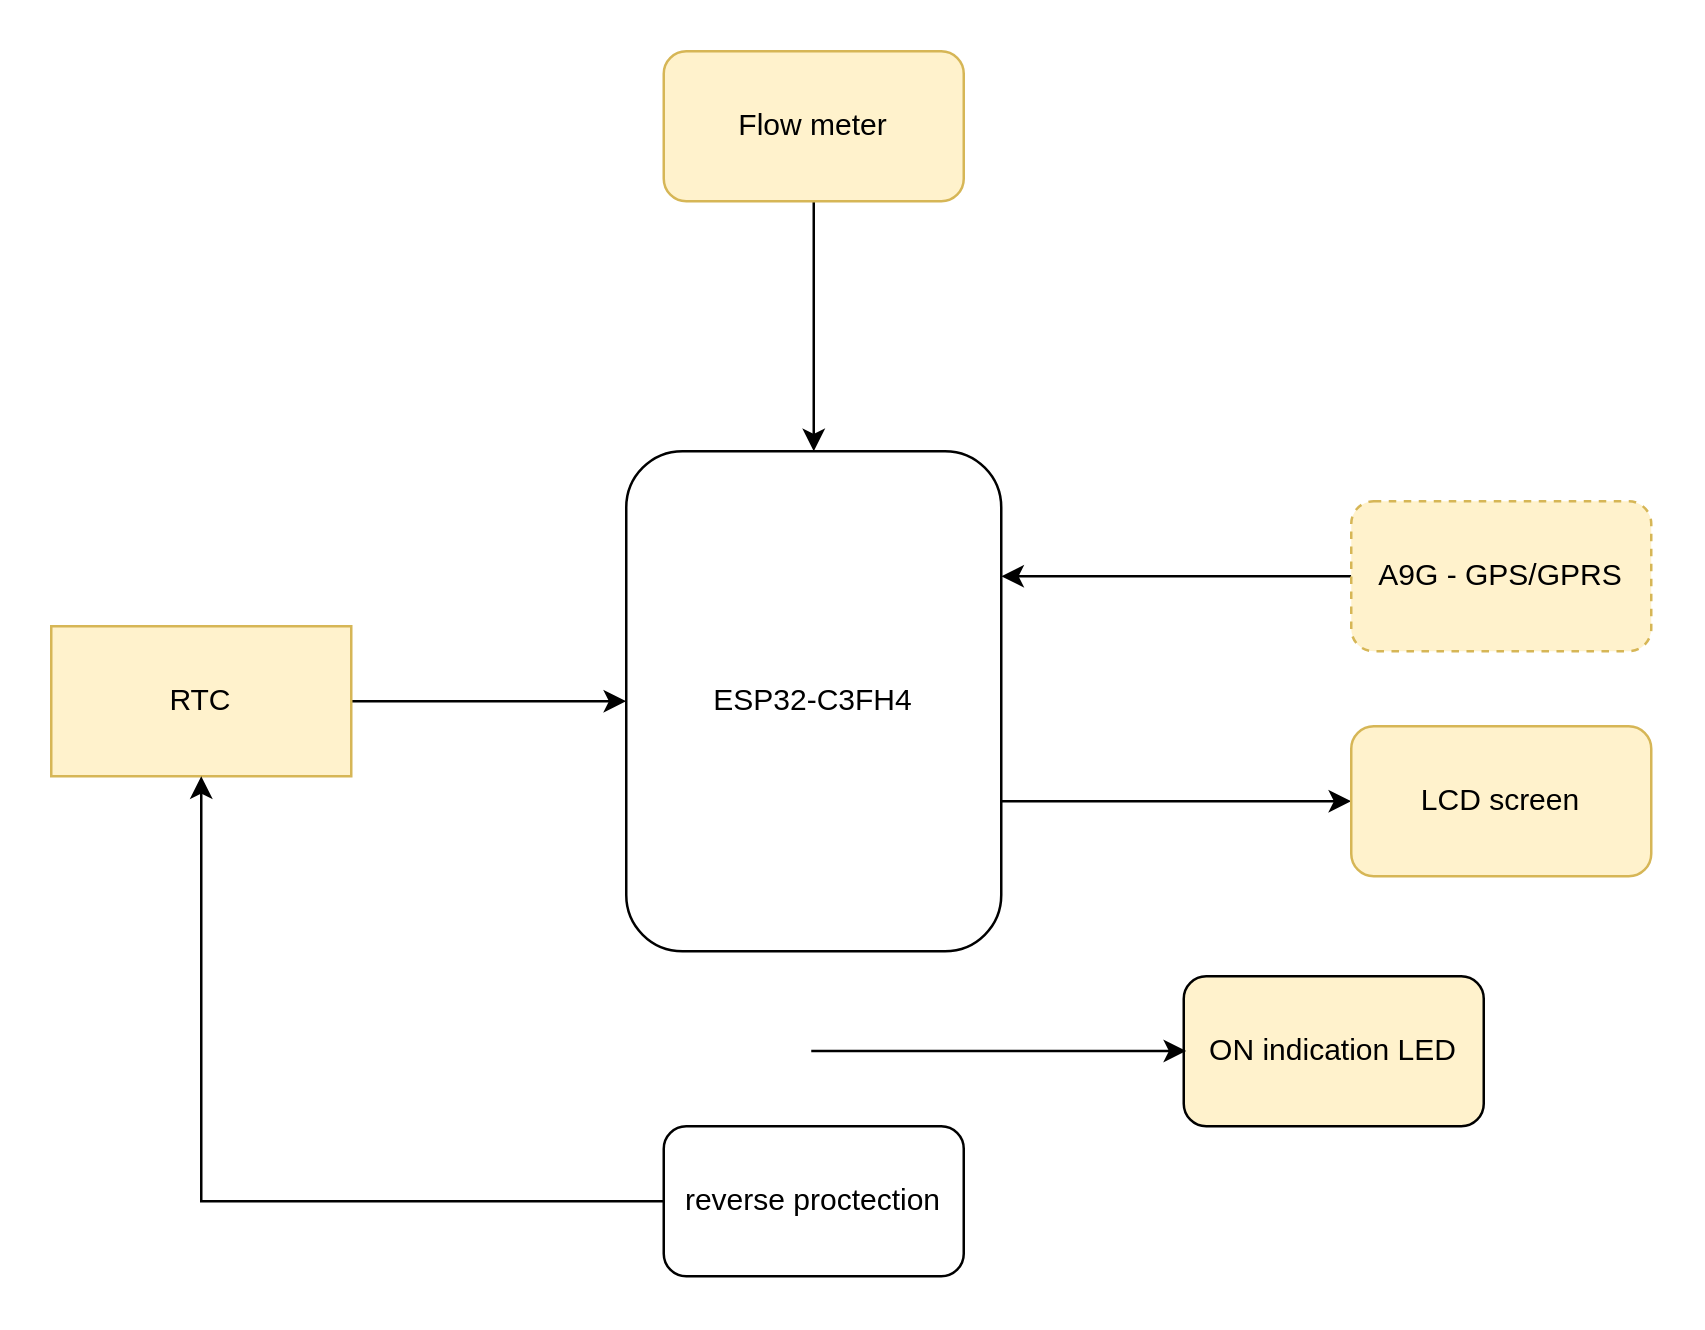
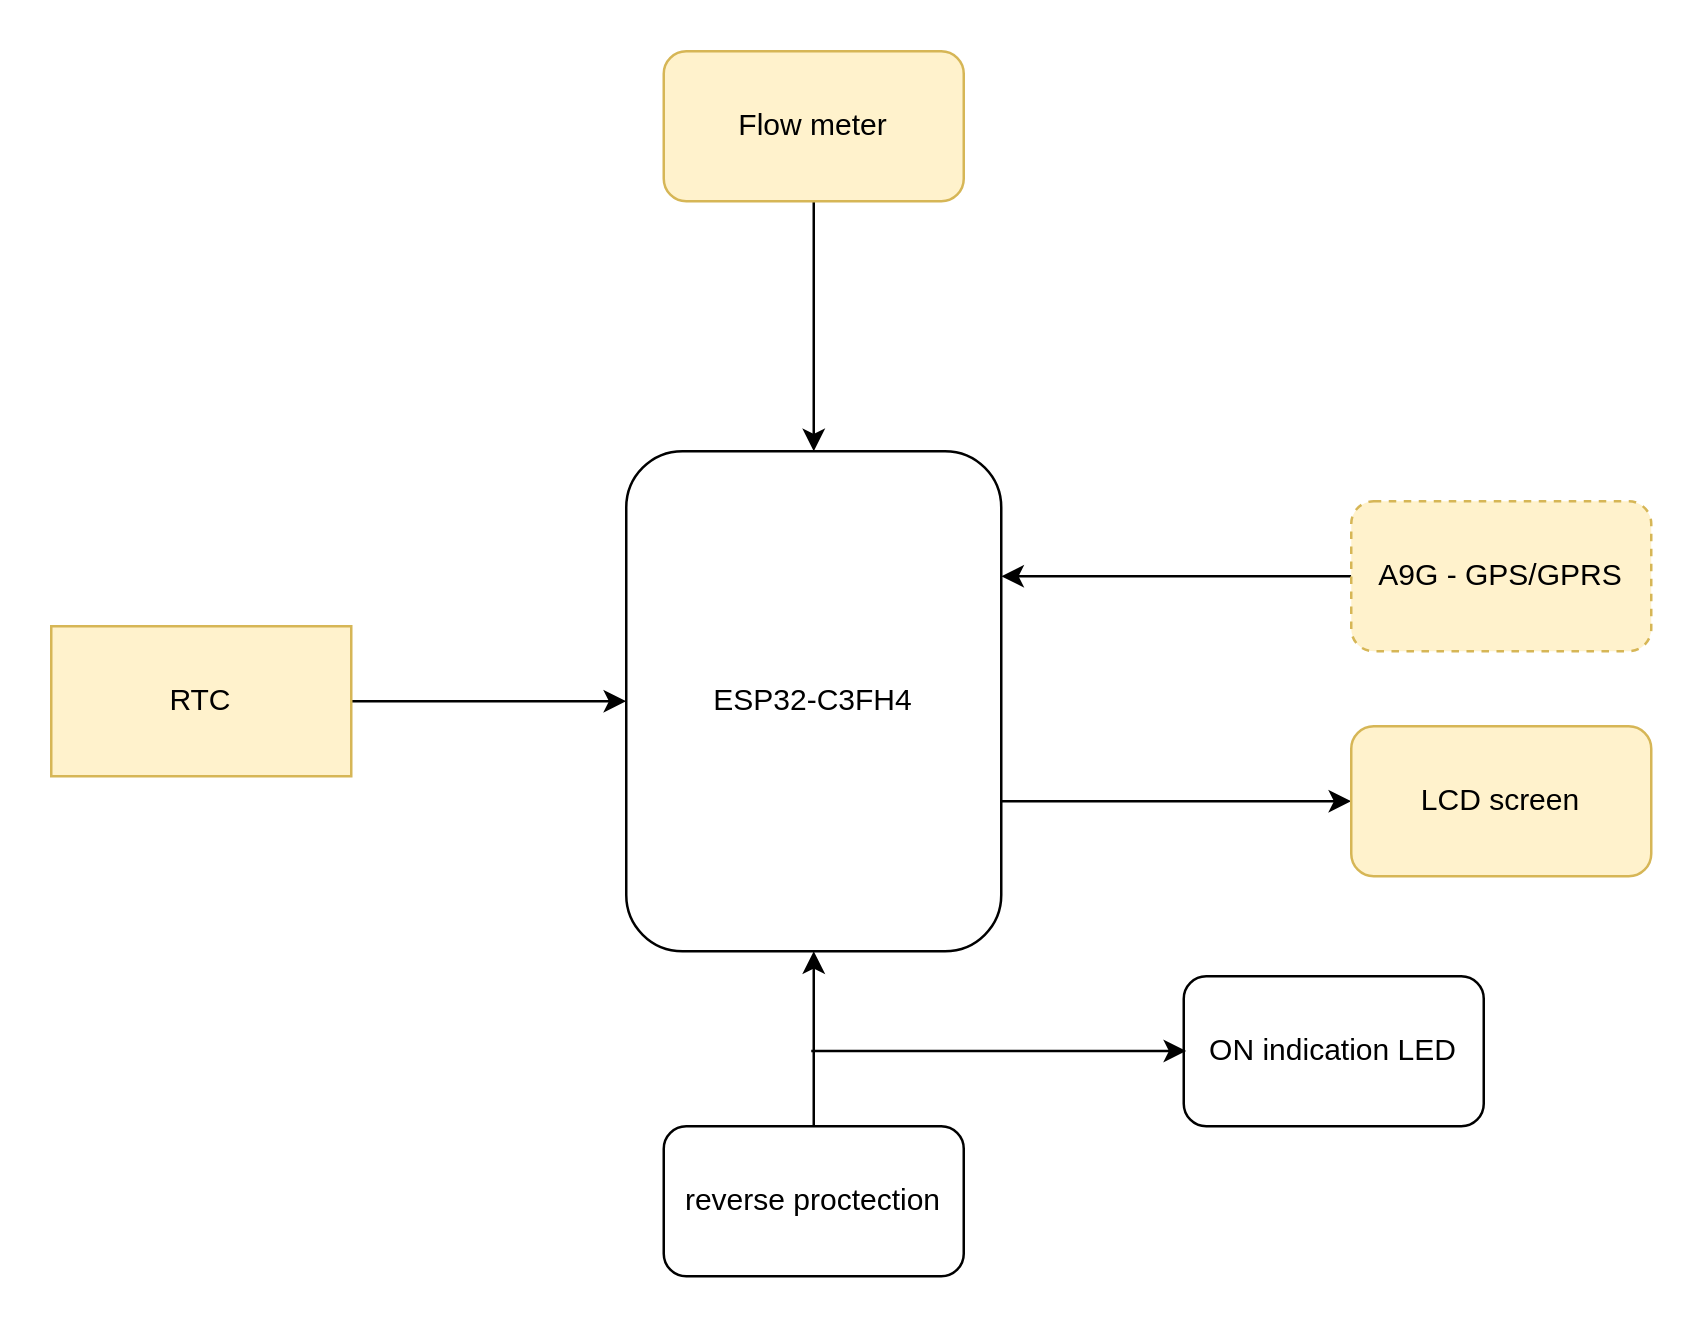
(1334, 1051) -> (1334, 1051)
(227, 1201) -> (814, 1007)
